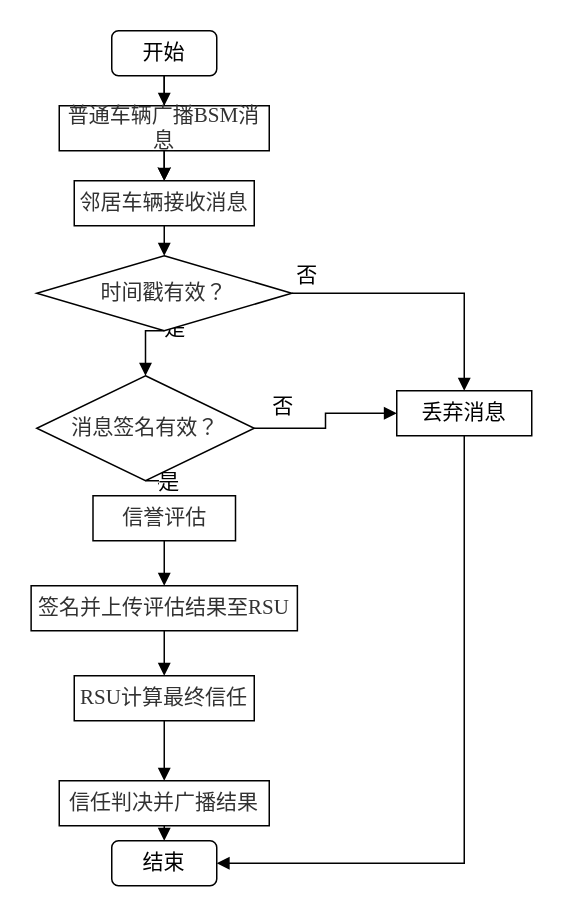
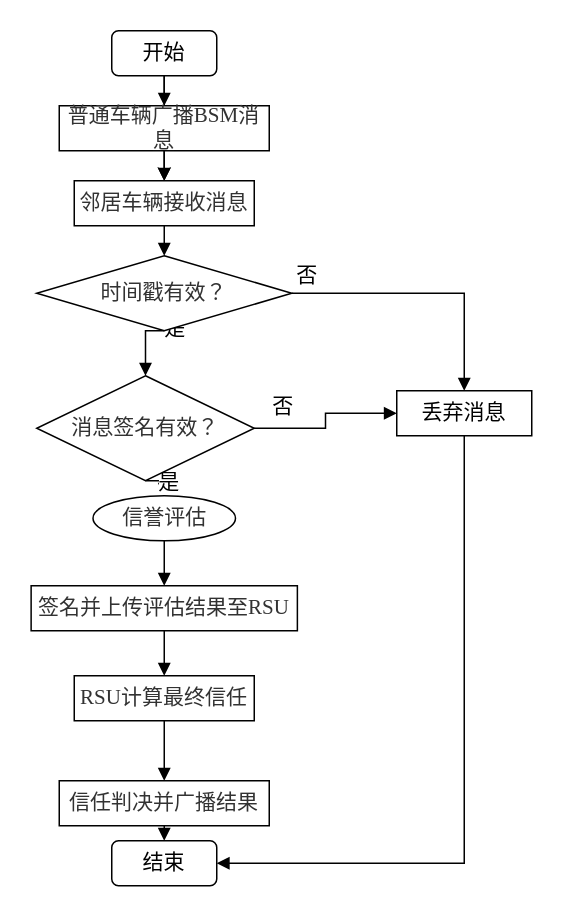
(164, 518) -> (164, 518)
